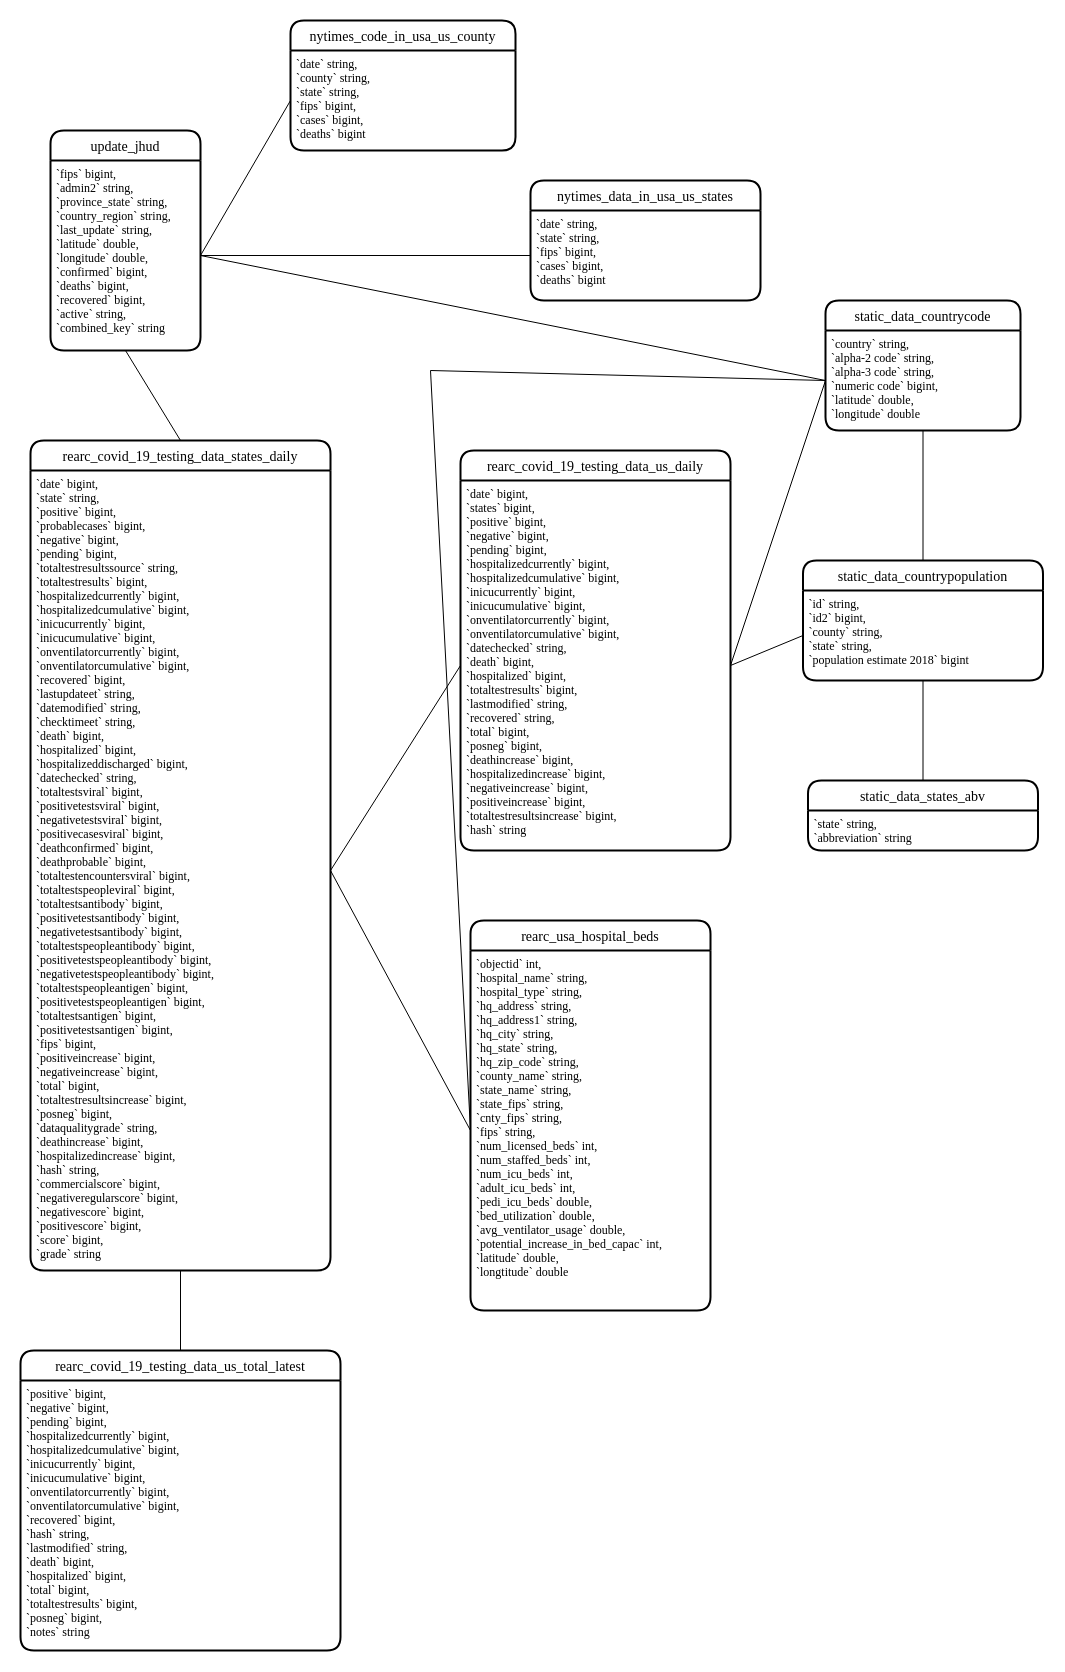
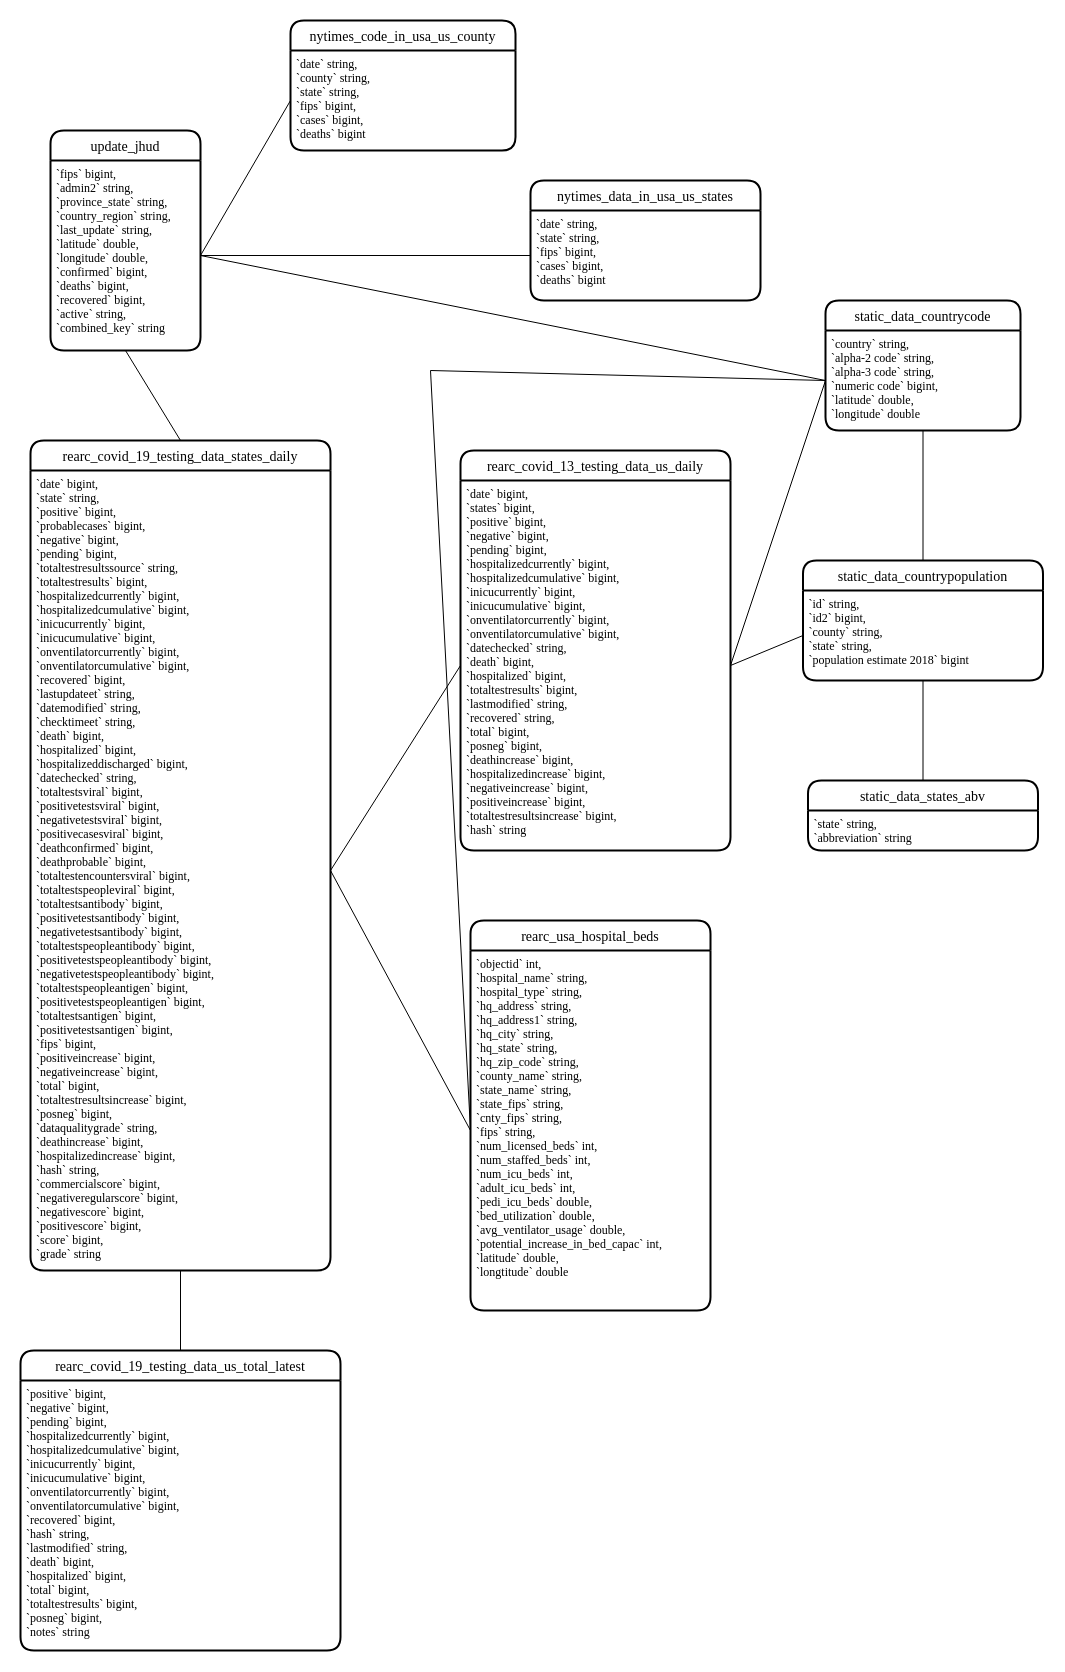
(595, 466) -> (595, 466)
